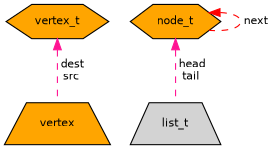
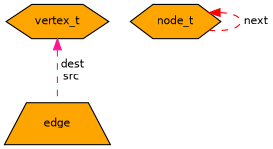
(57, 124) -> (57, 124)
(176, 124) -> none
